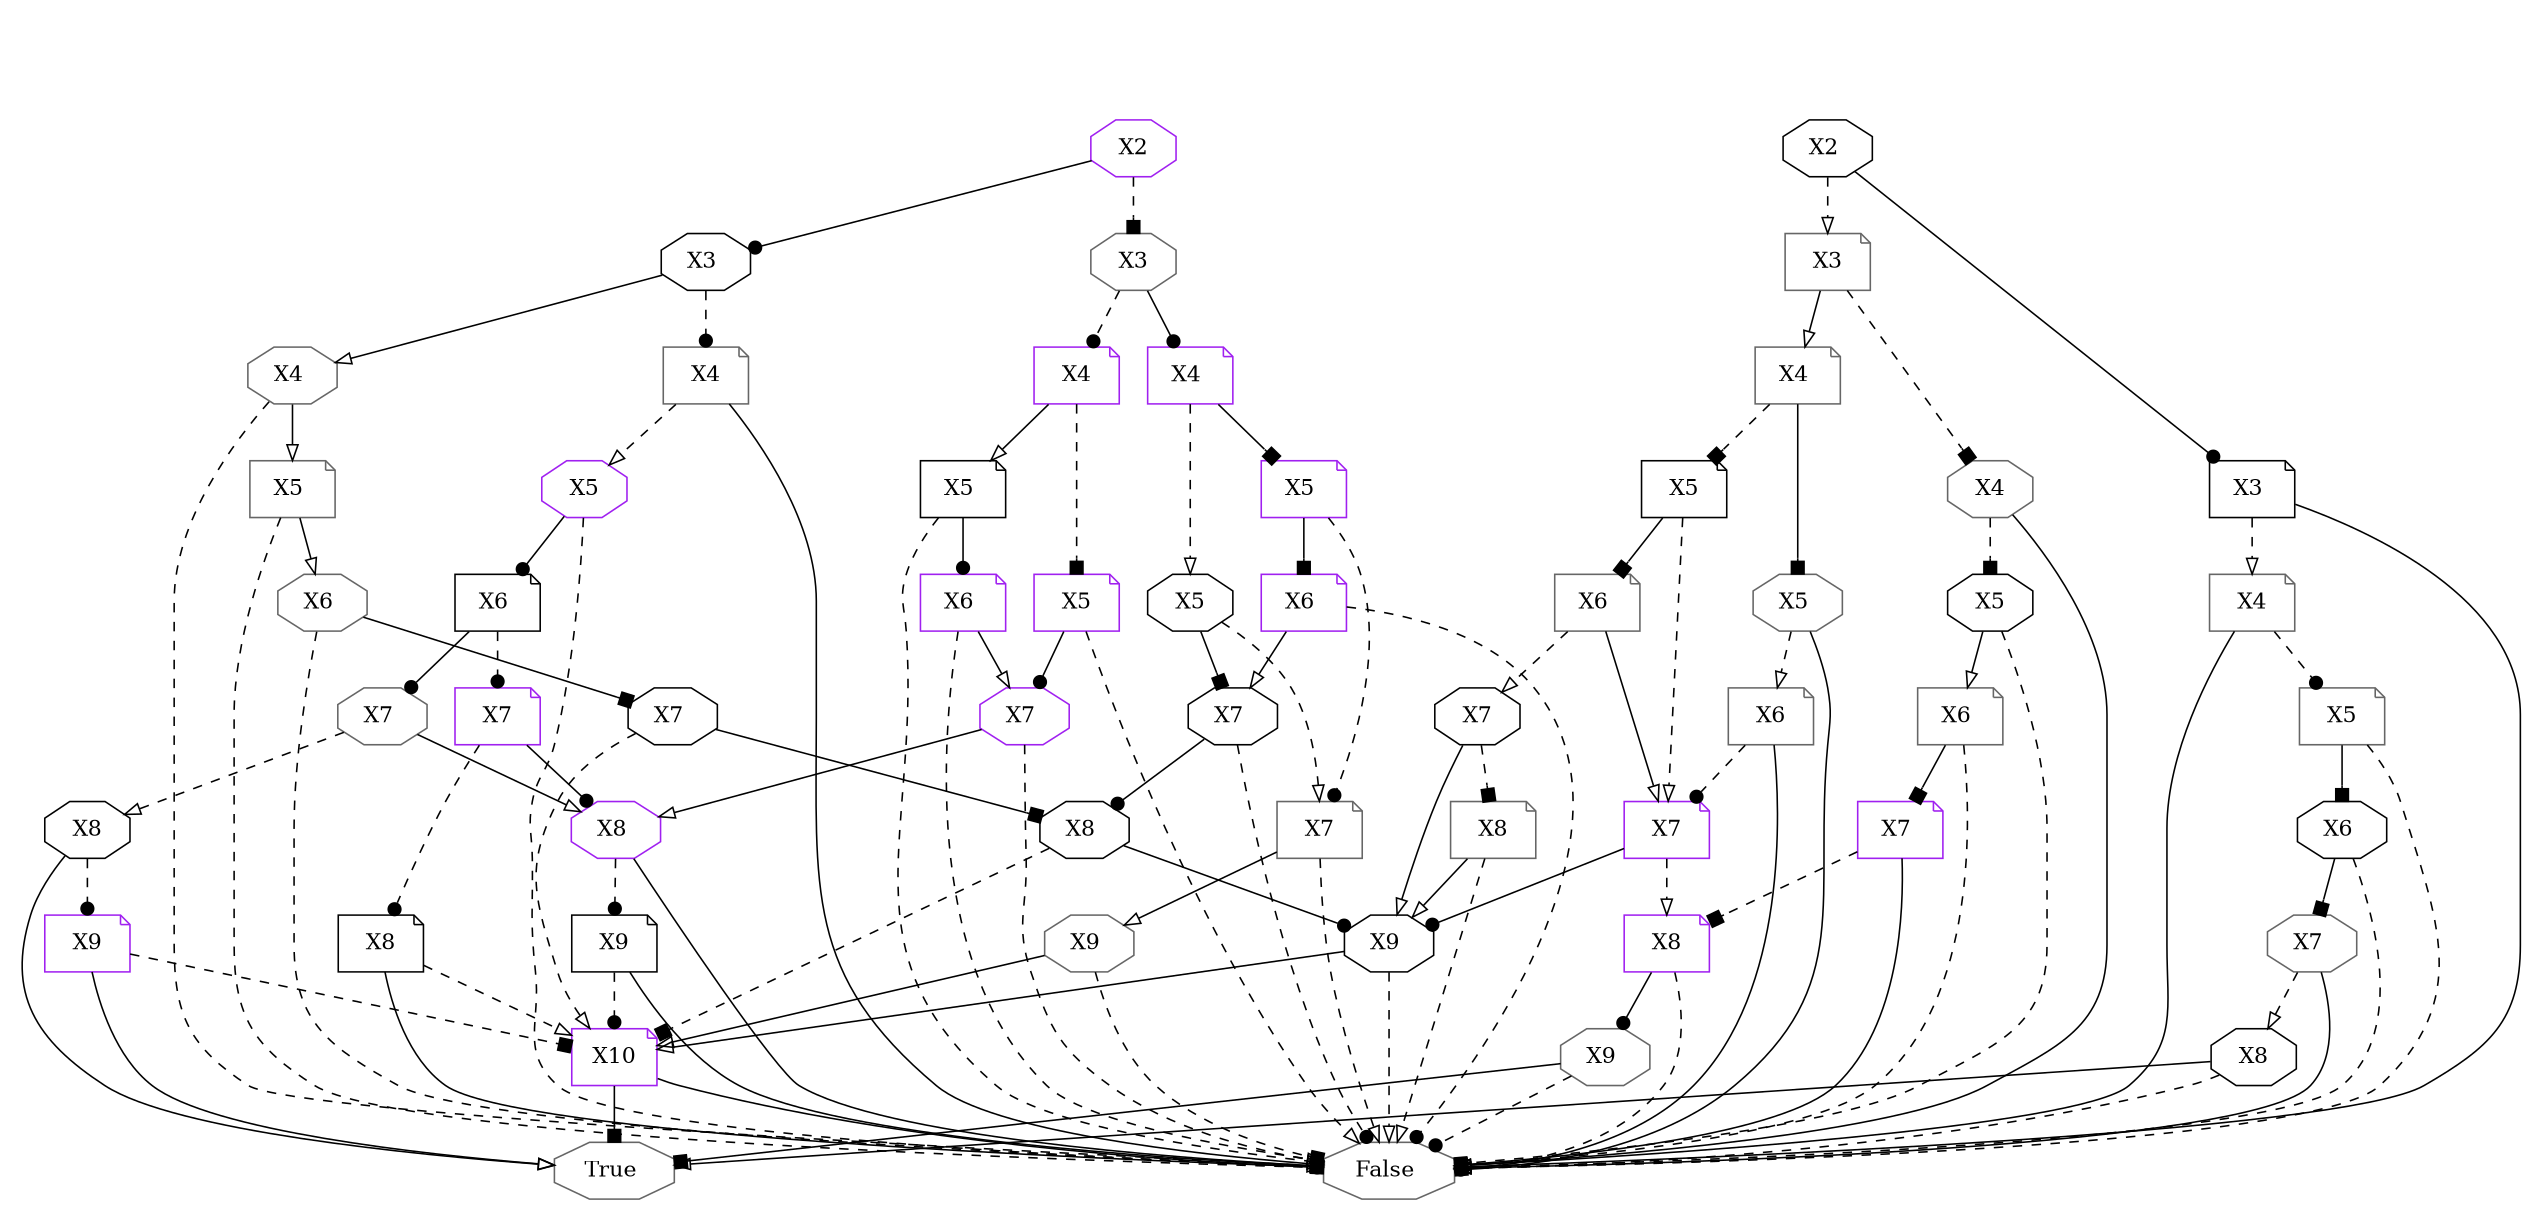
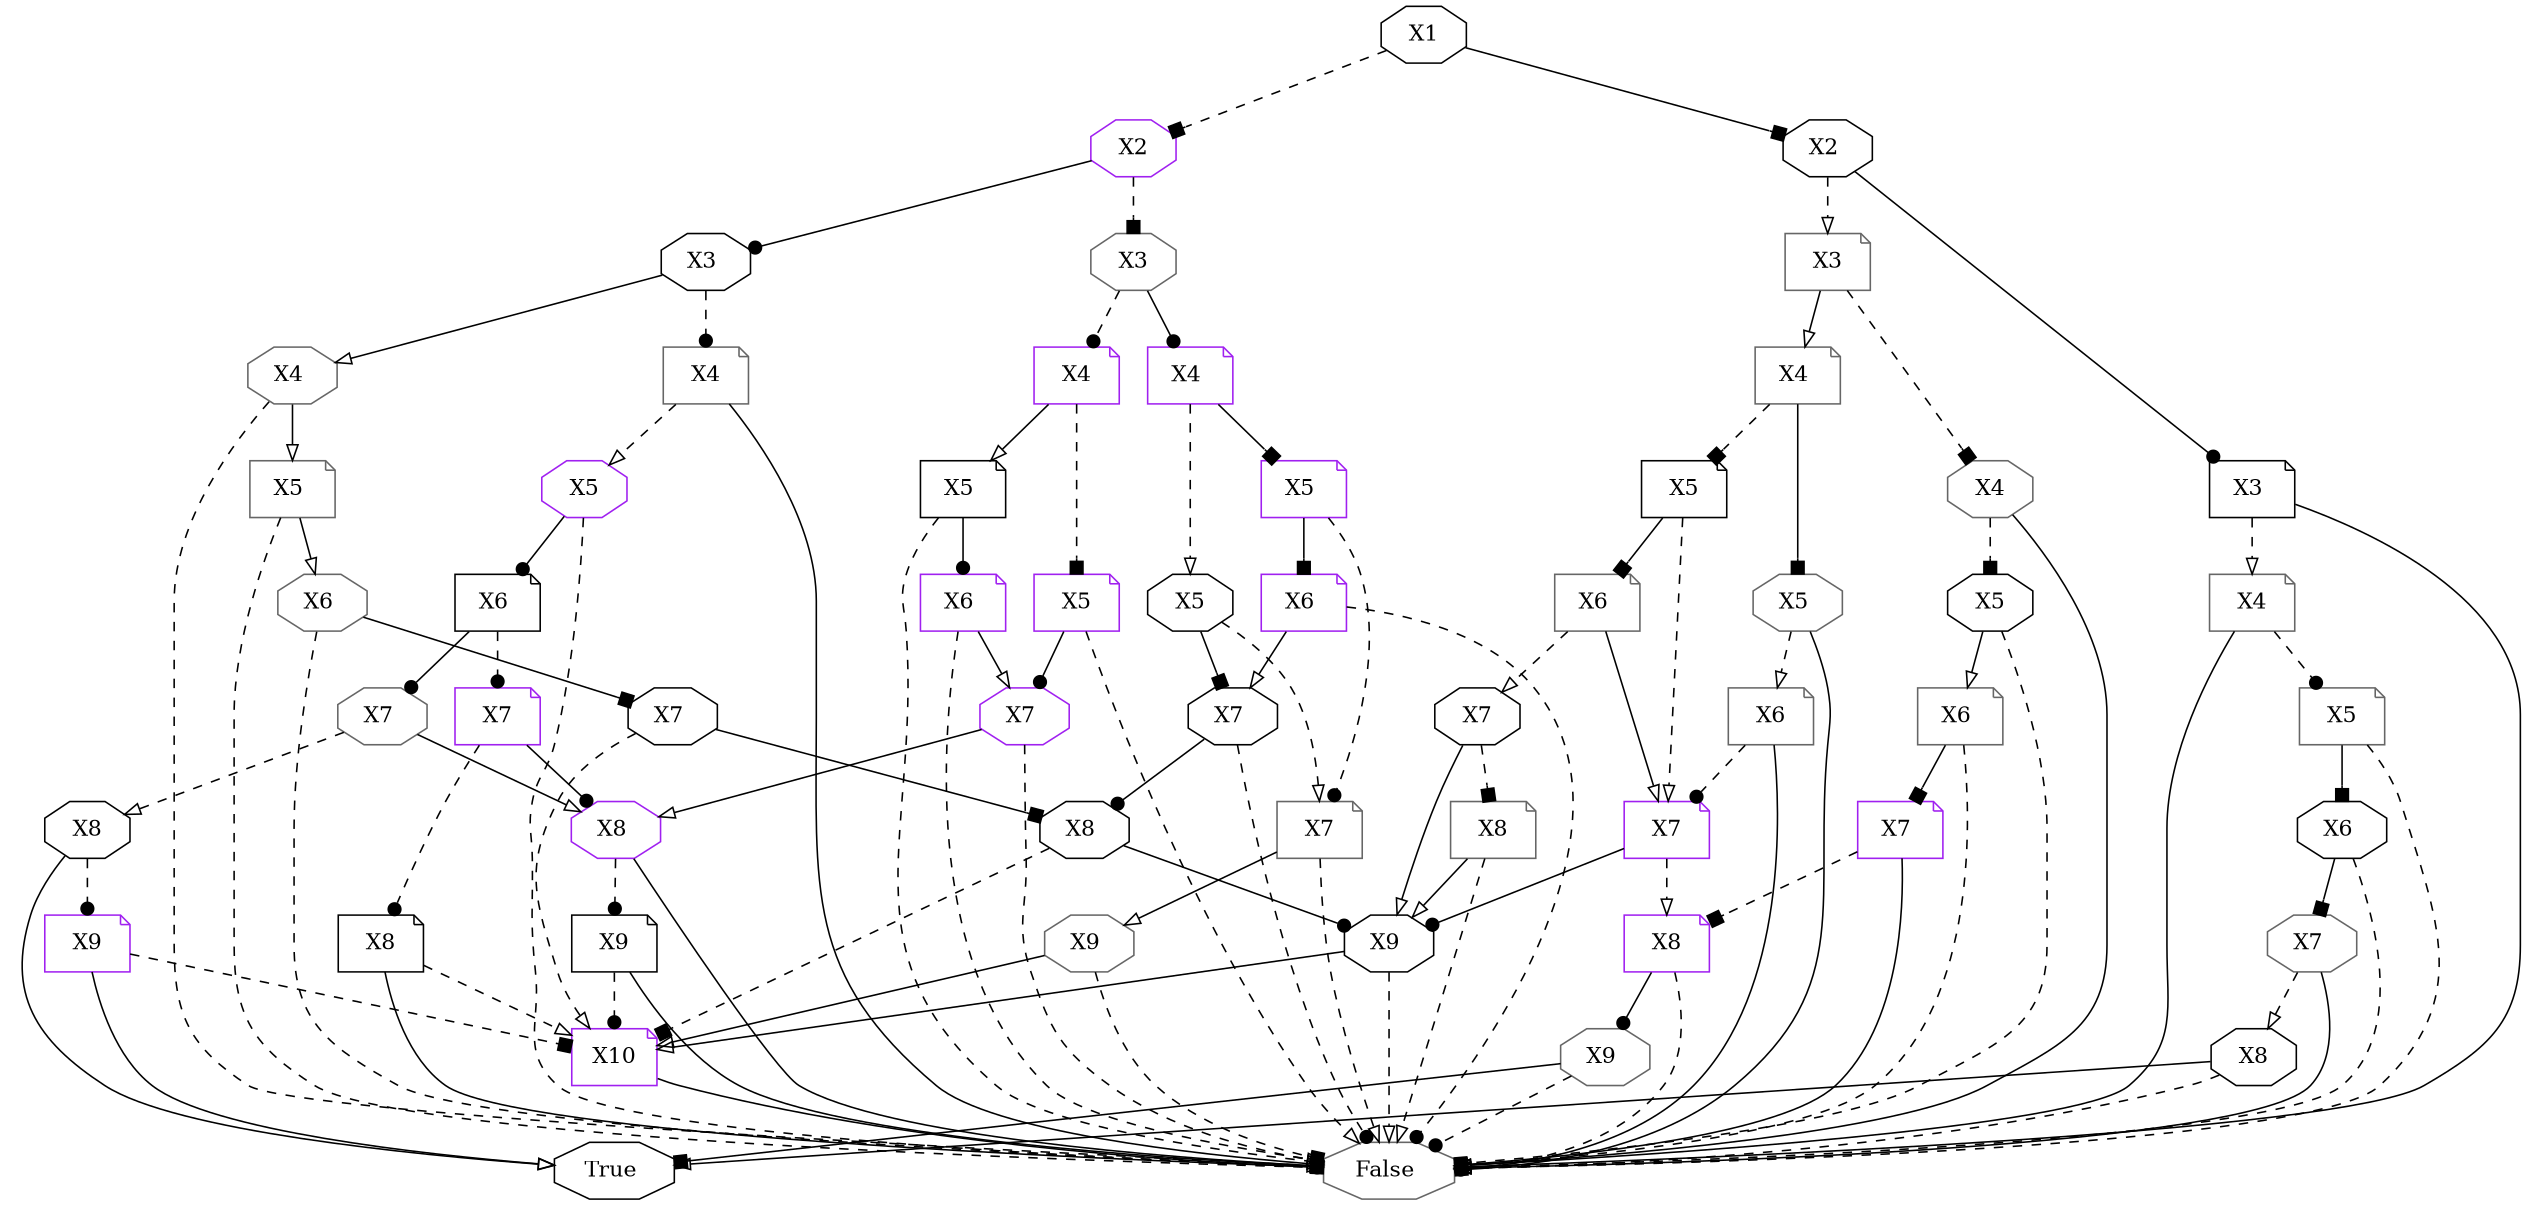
none -> (1424, 35)
(614, 1096) -> none
(614, 1171) -> (614, 1171)
